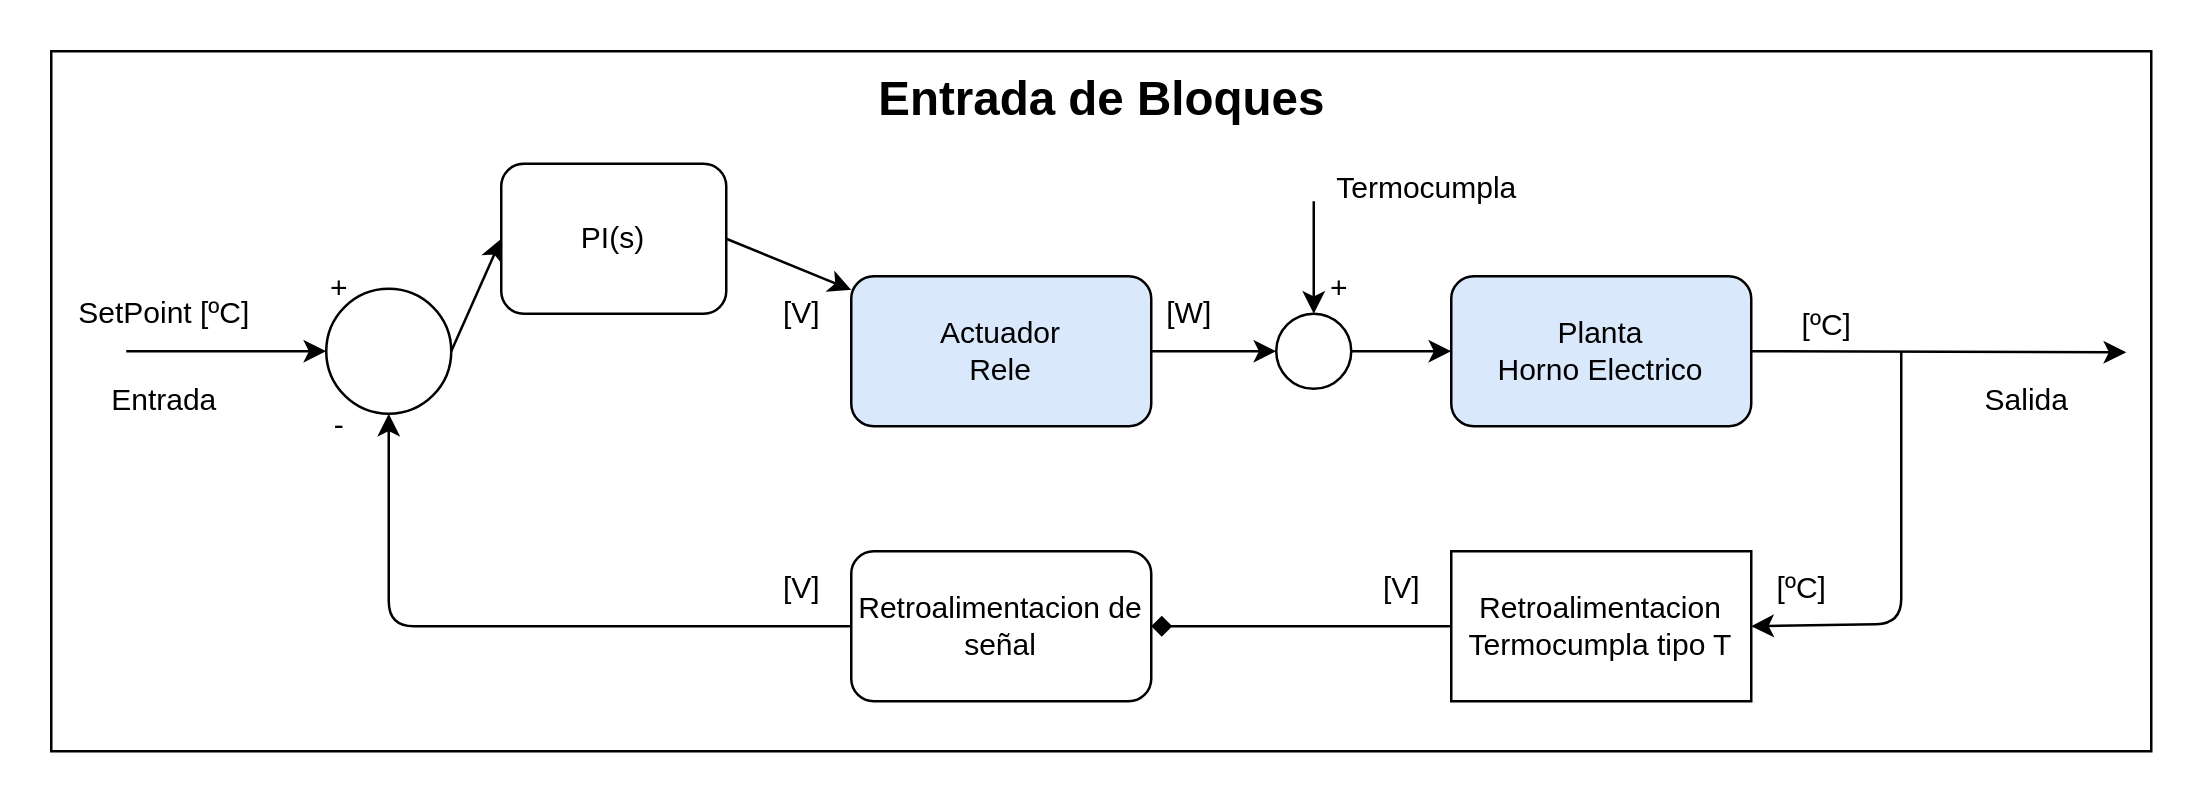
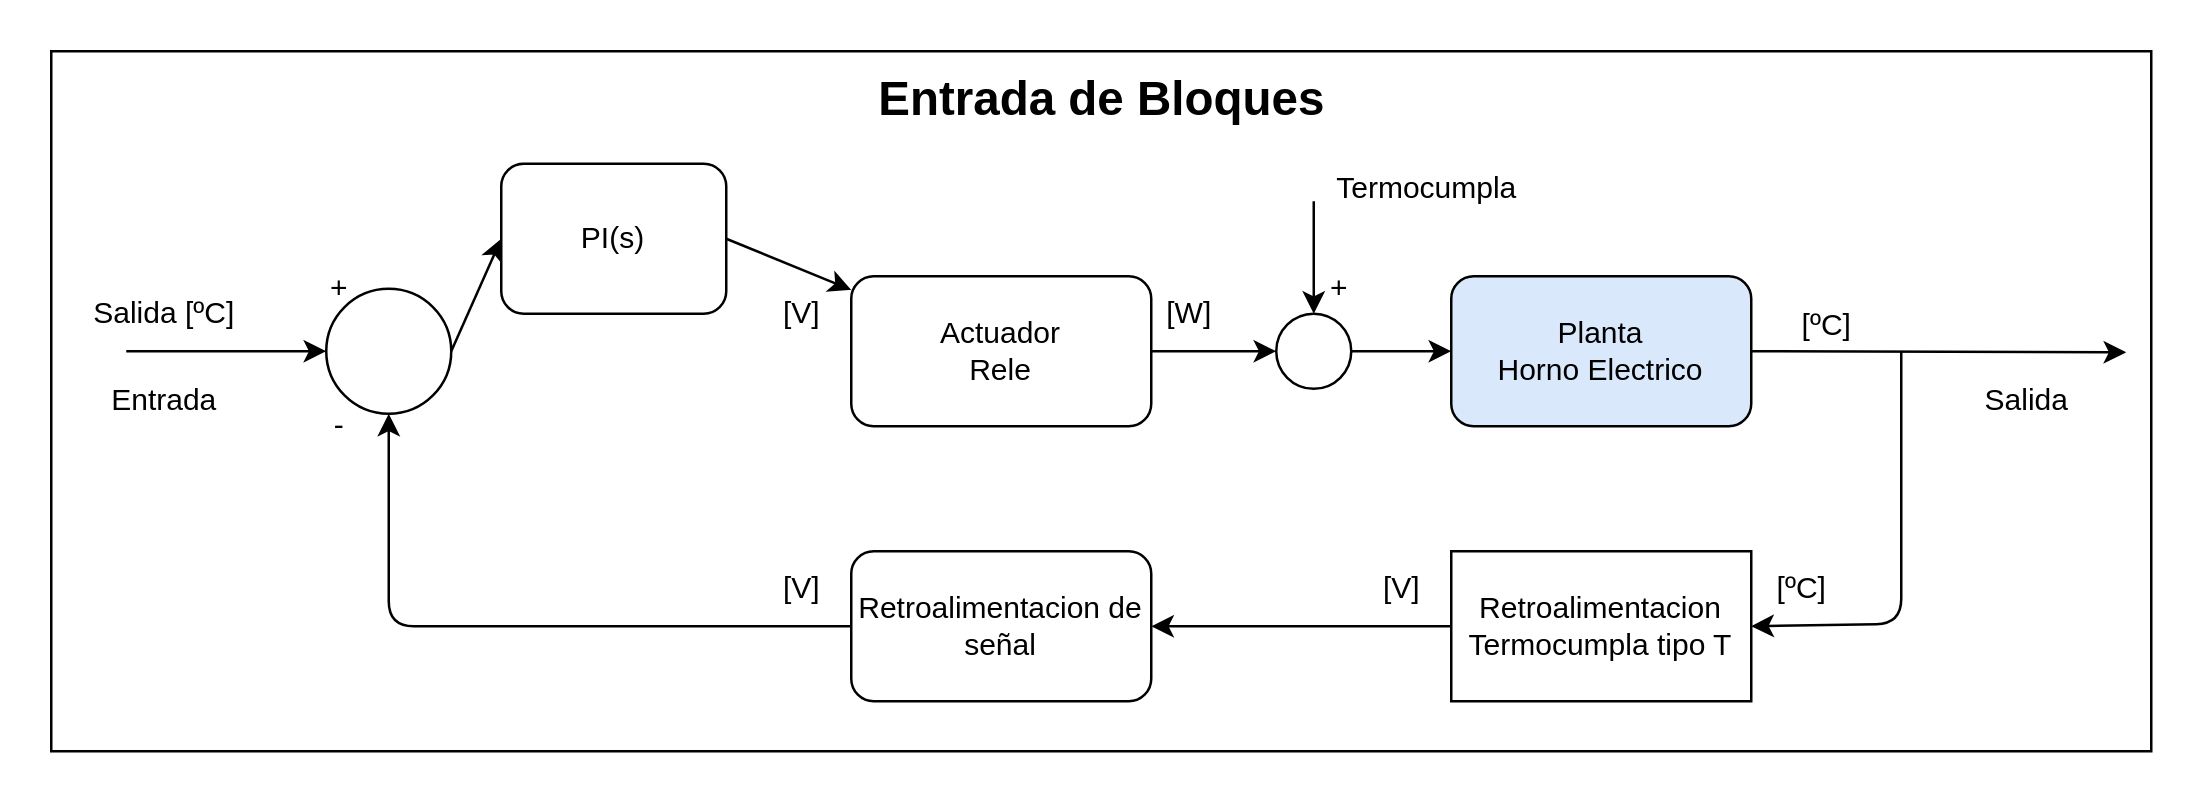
(165, 314) -> (165, 314)
(1001, 351) -> (1001, 351)
(1172, 626) -> (1170, 626)
